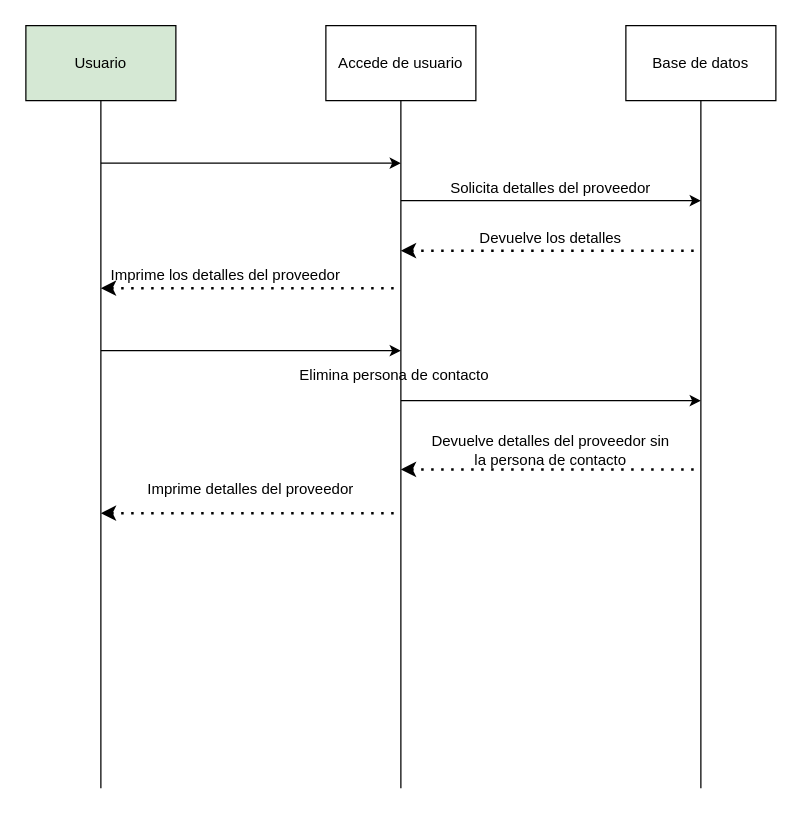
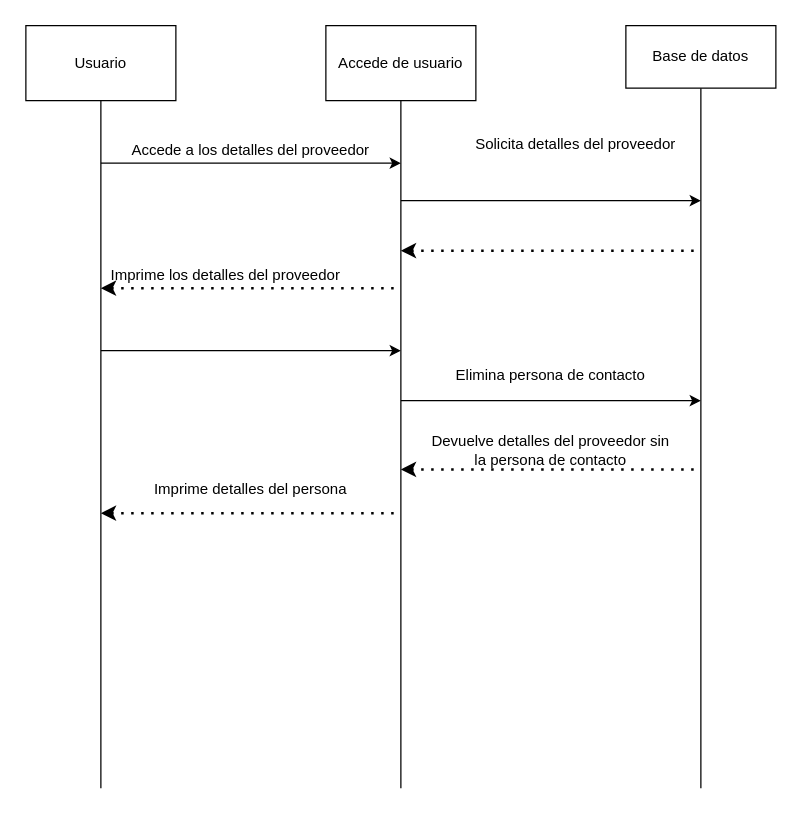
(101, 63) -> (101, 63)
(701, 63) -> (701, 57)
none -> (251, 151)
(551, 188) -> (576, 144)
(551, 238) -> none
(394, 376) -> (551, 376)
(251, 489) -> (251, 489)
